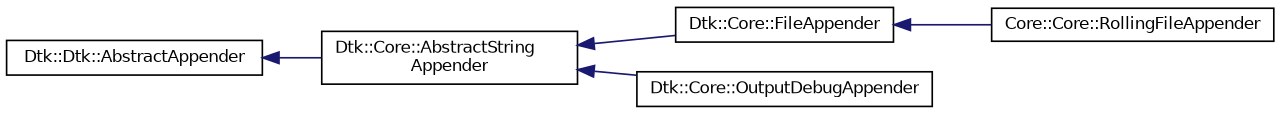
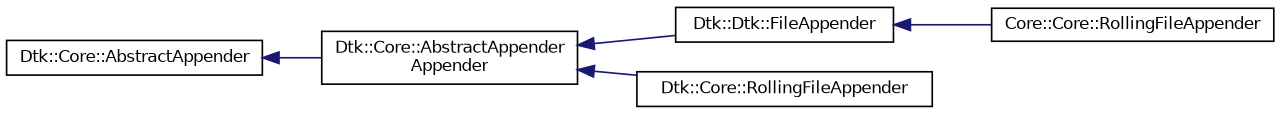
(785, 25) -> (785, 25)
(134, 58) -> (134, 58)
(450, 58) -> (450, 58)
(785, 89) -> (785, 89)
